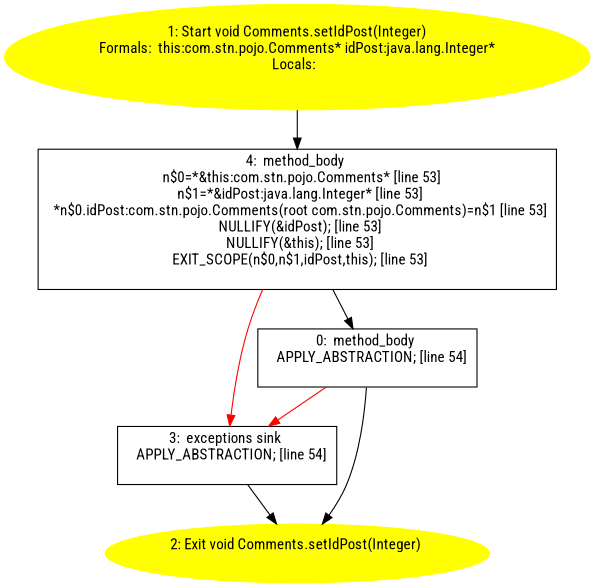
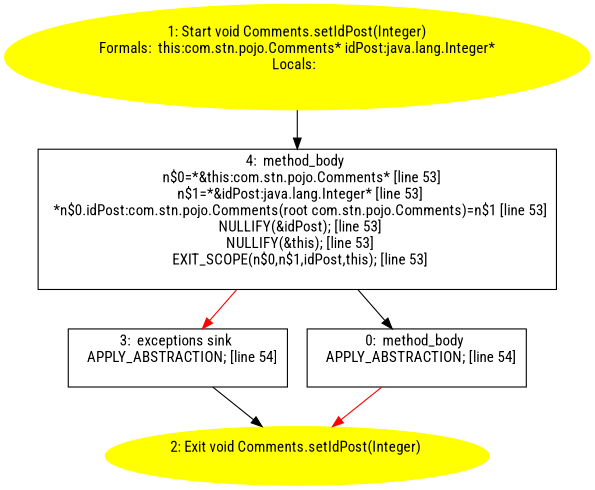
(302, 404) -> none
(356, 454) -> (361, 403)
